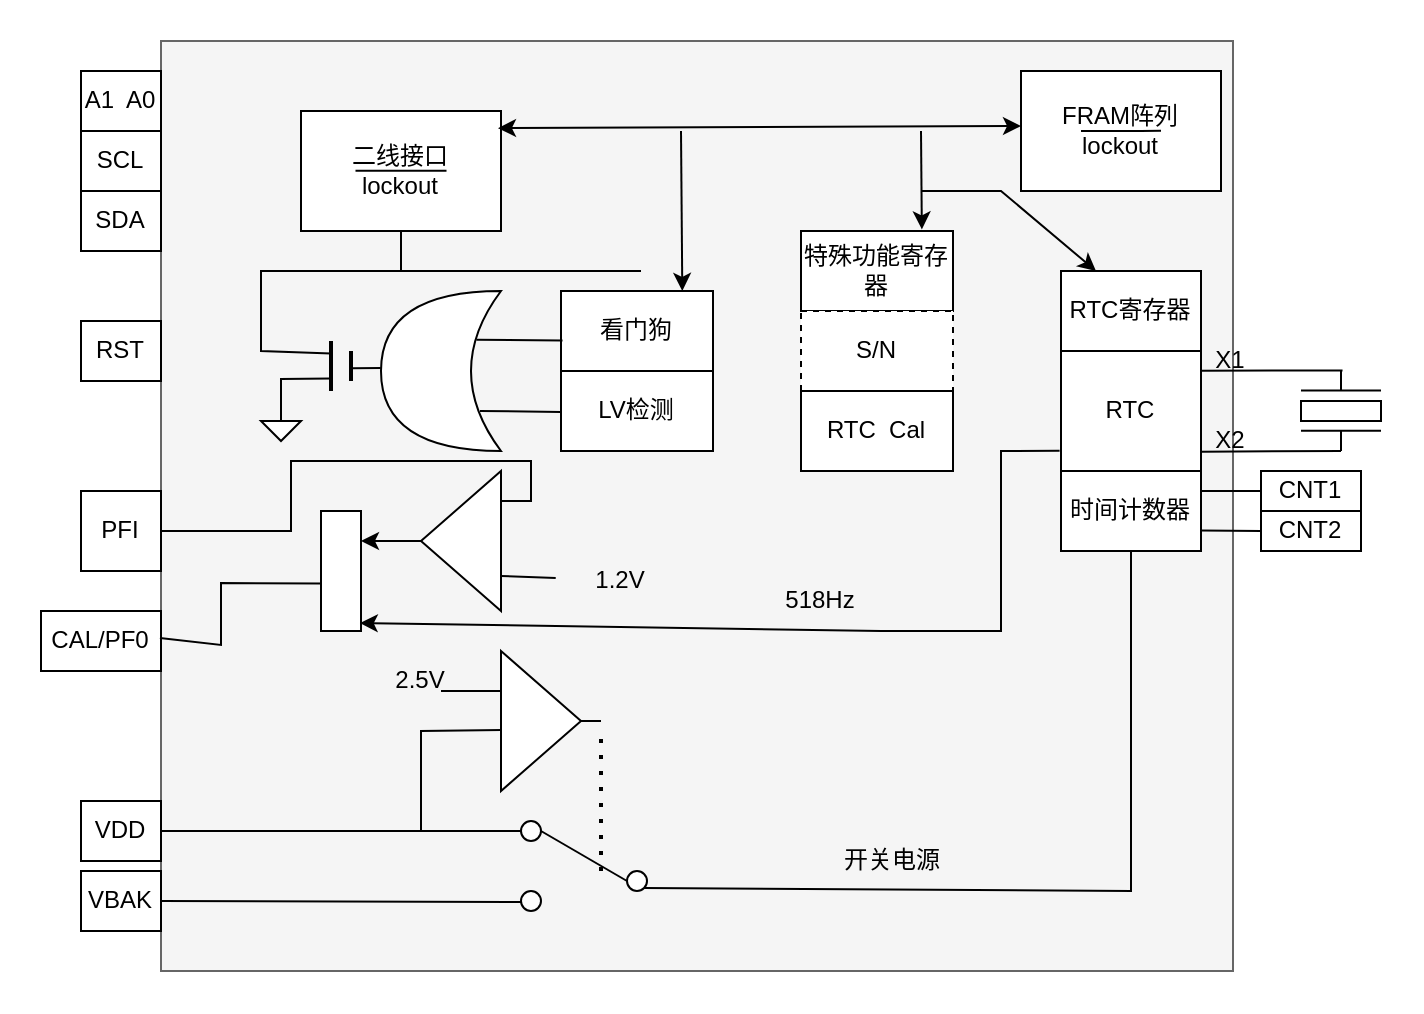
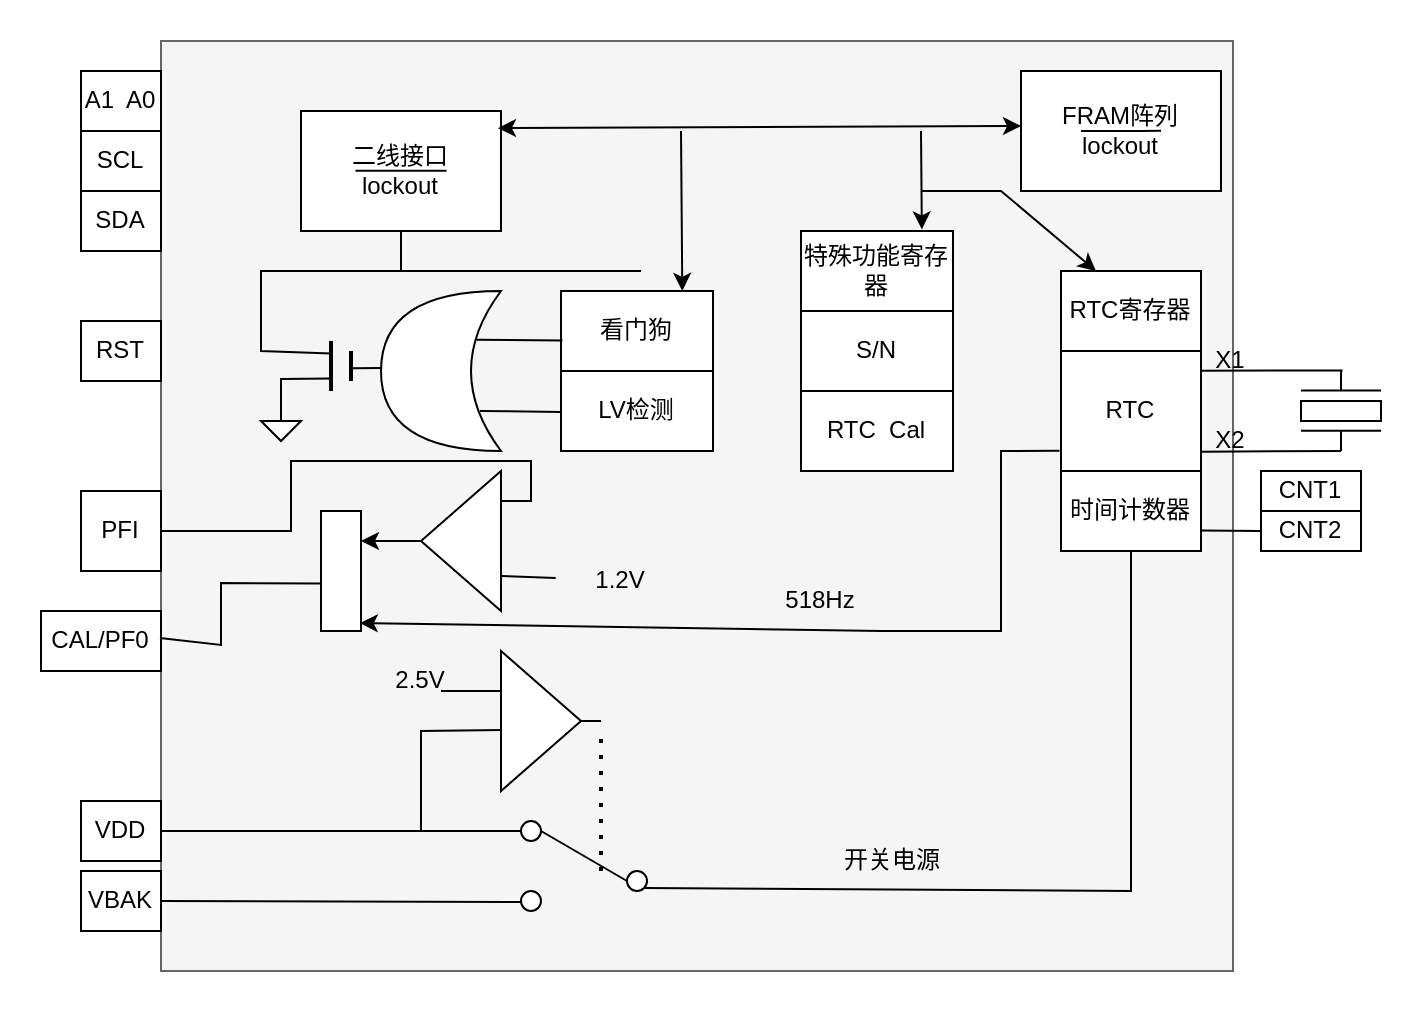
(877, 351) -> (877, 351)
(1231, 491) -> none
